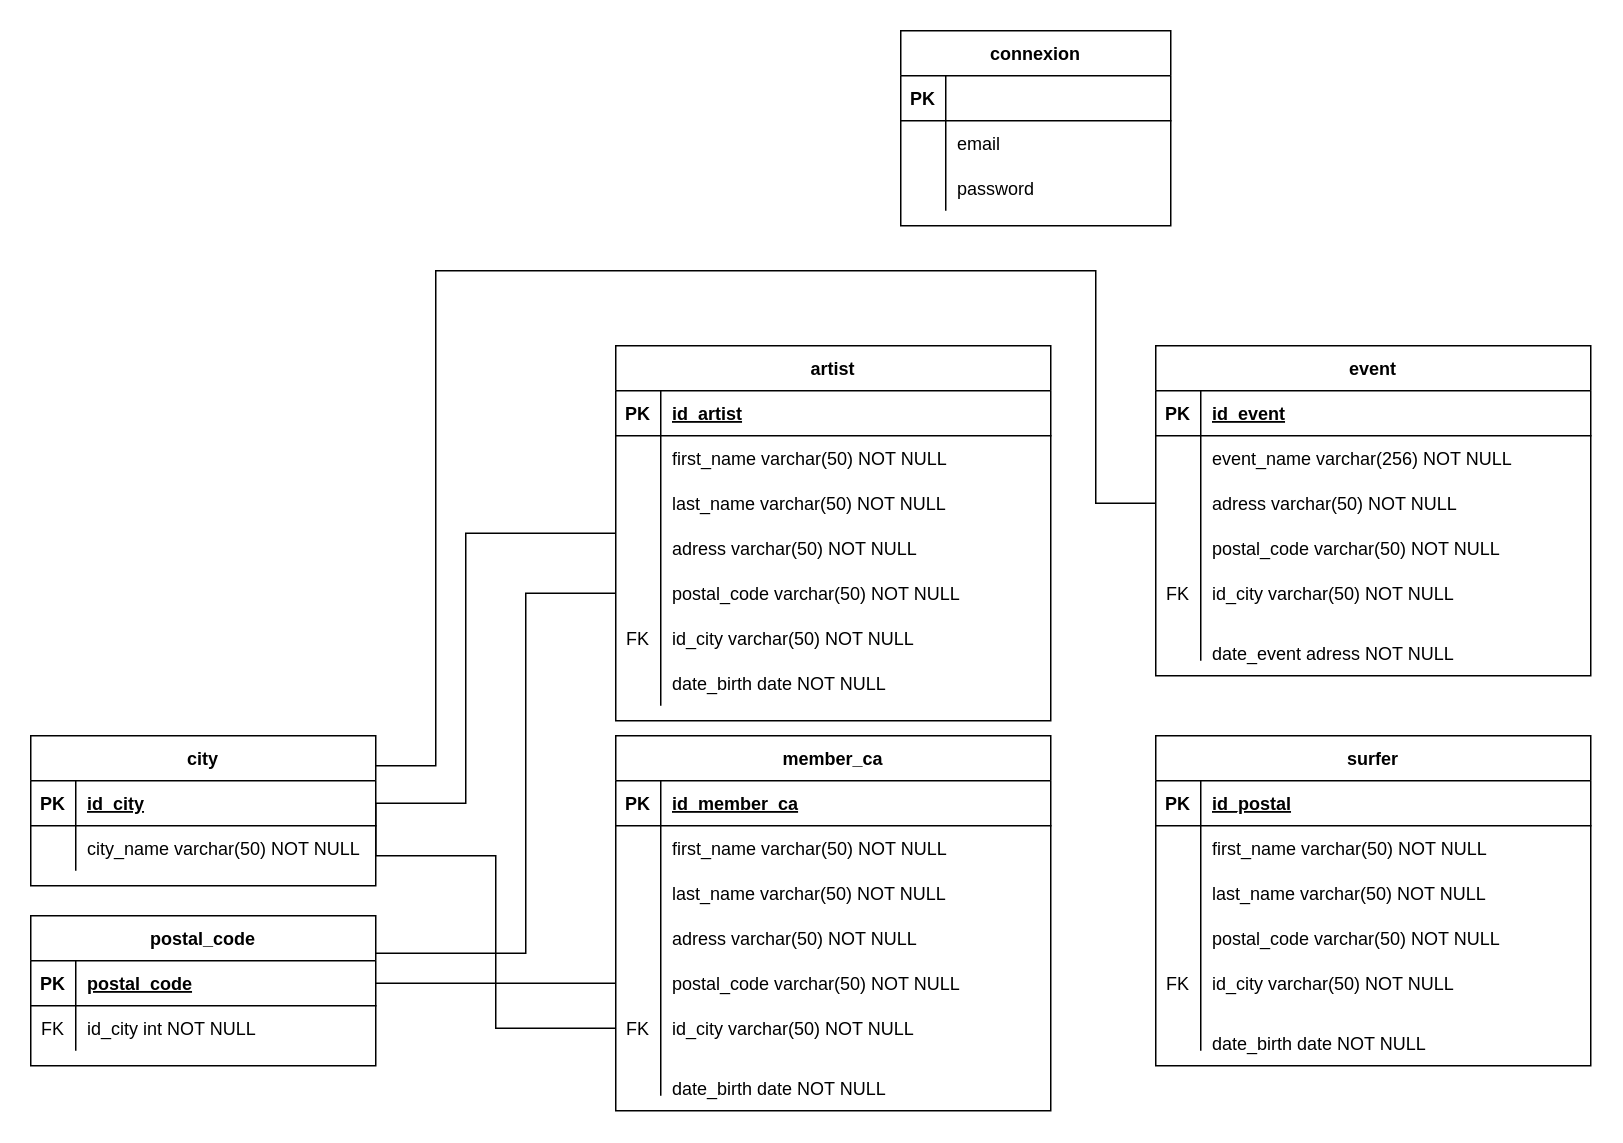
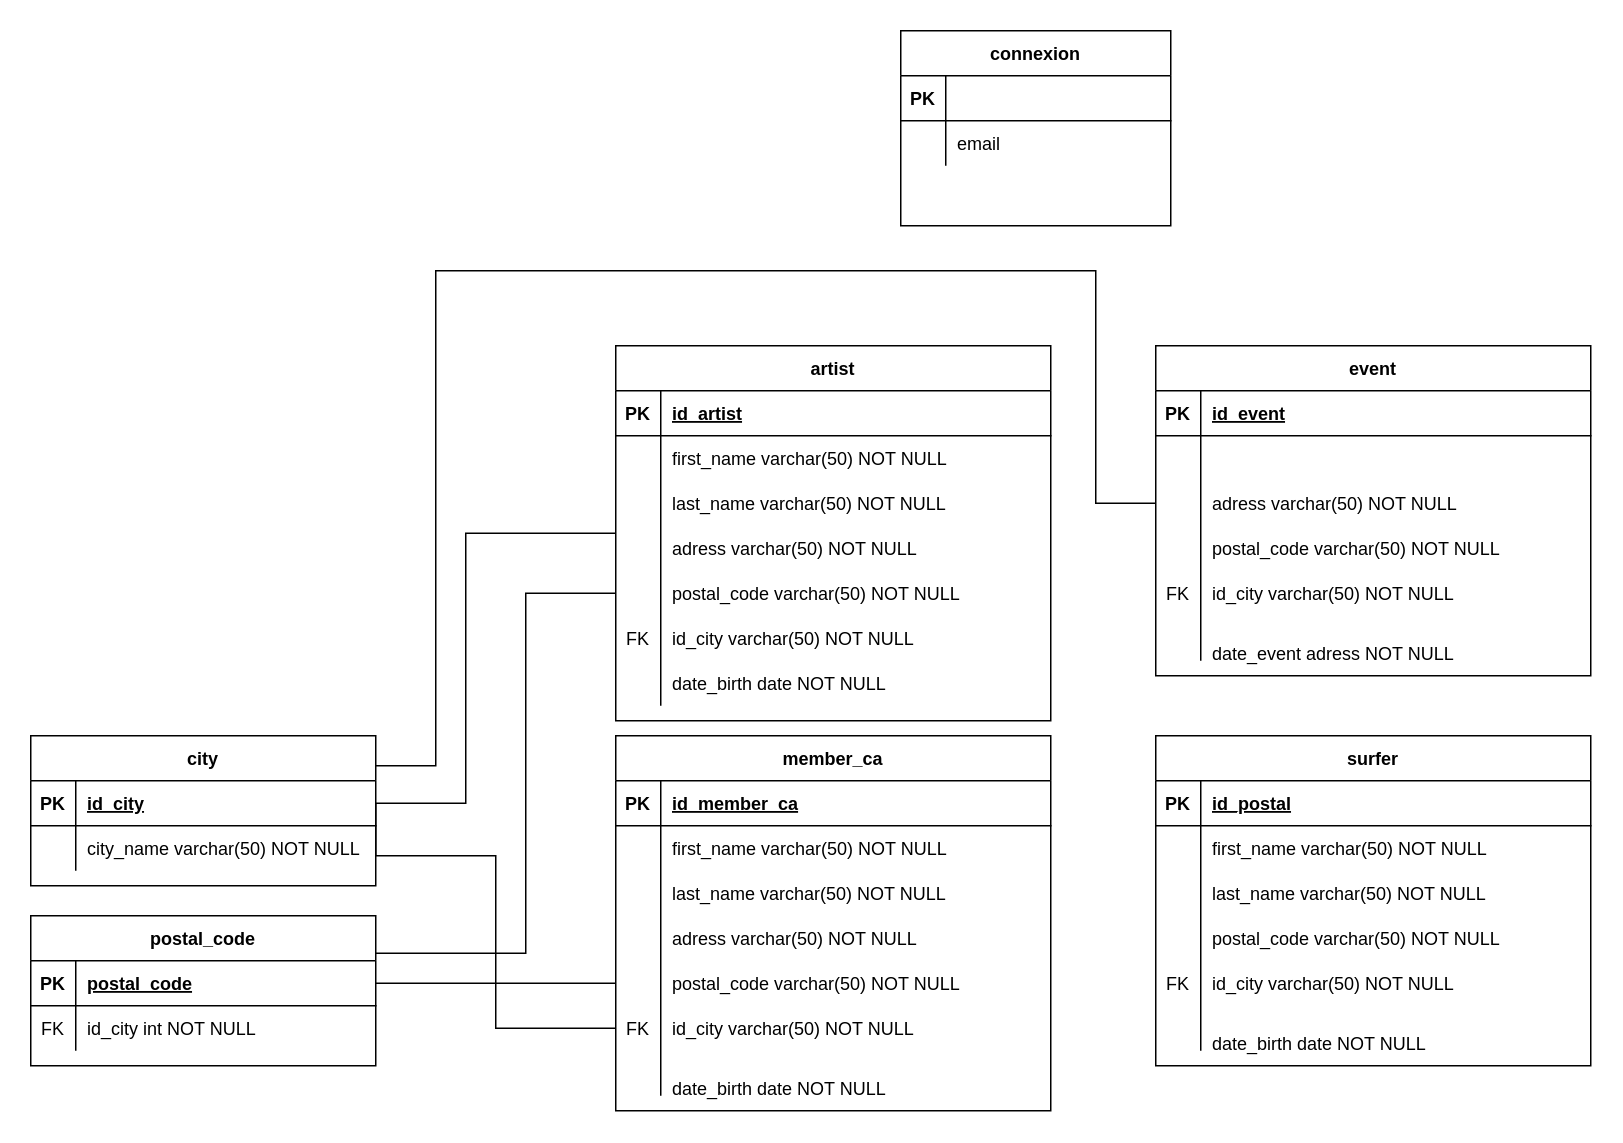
(1058, 188) -> none
(1396, 458) -> none
